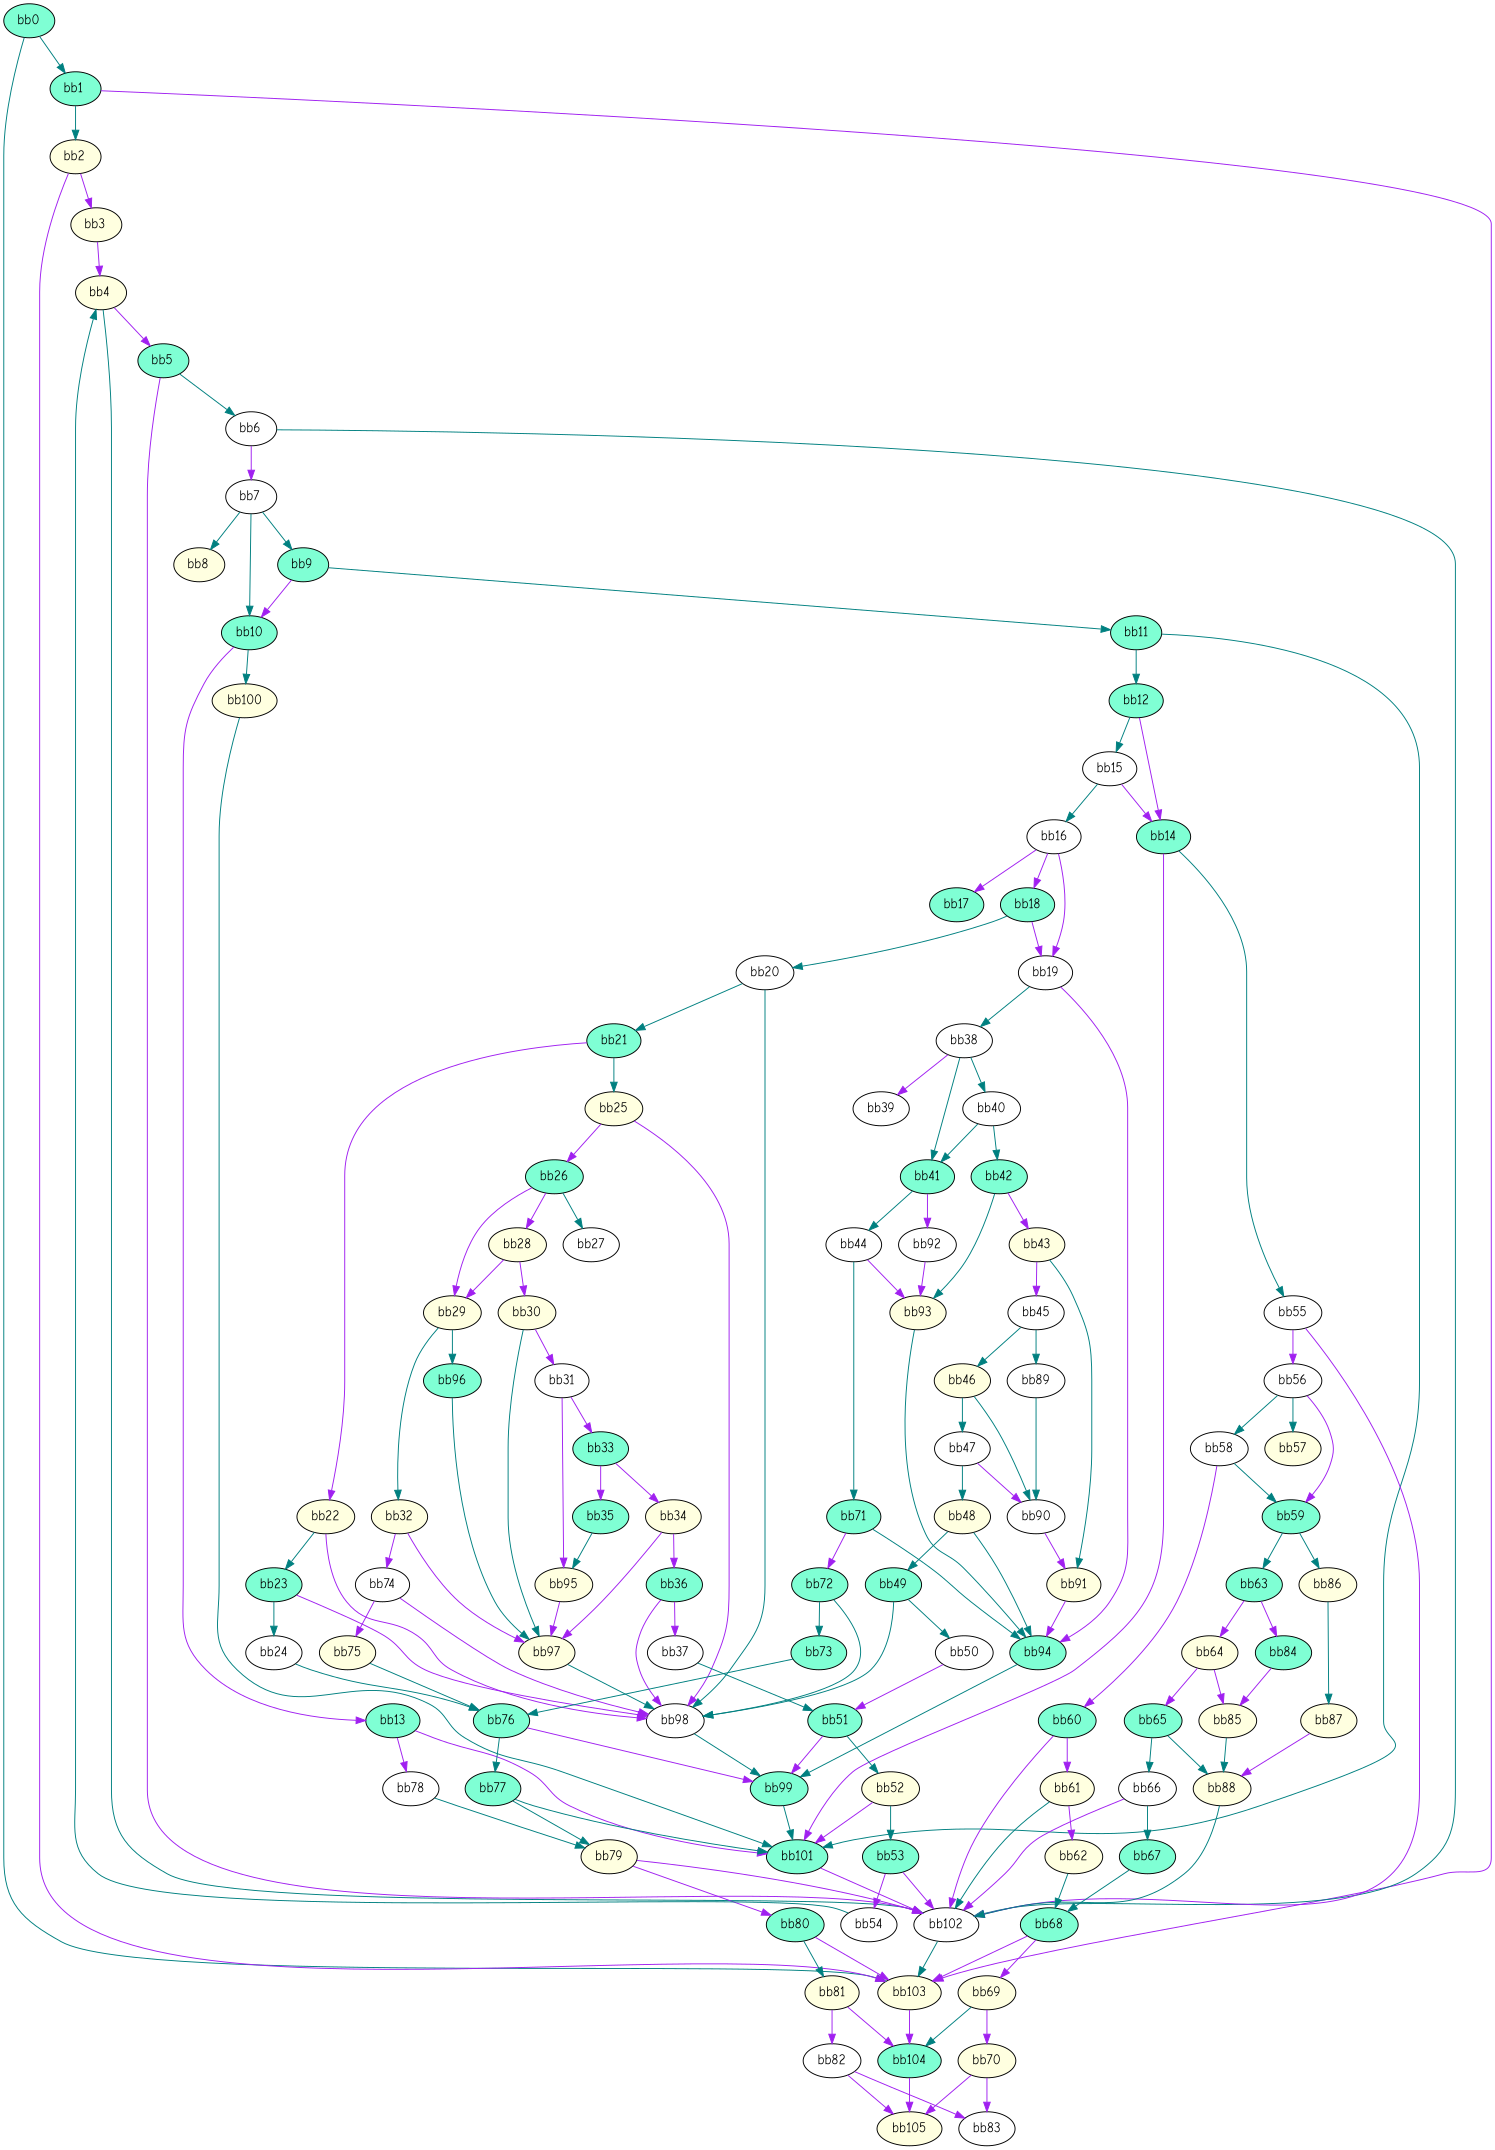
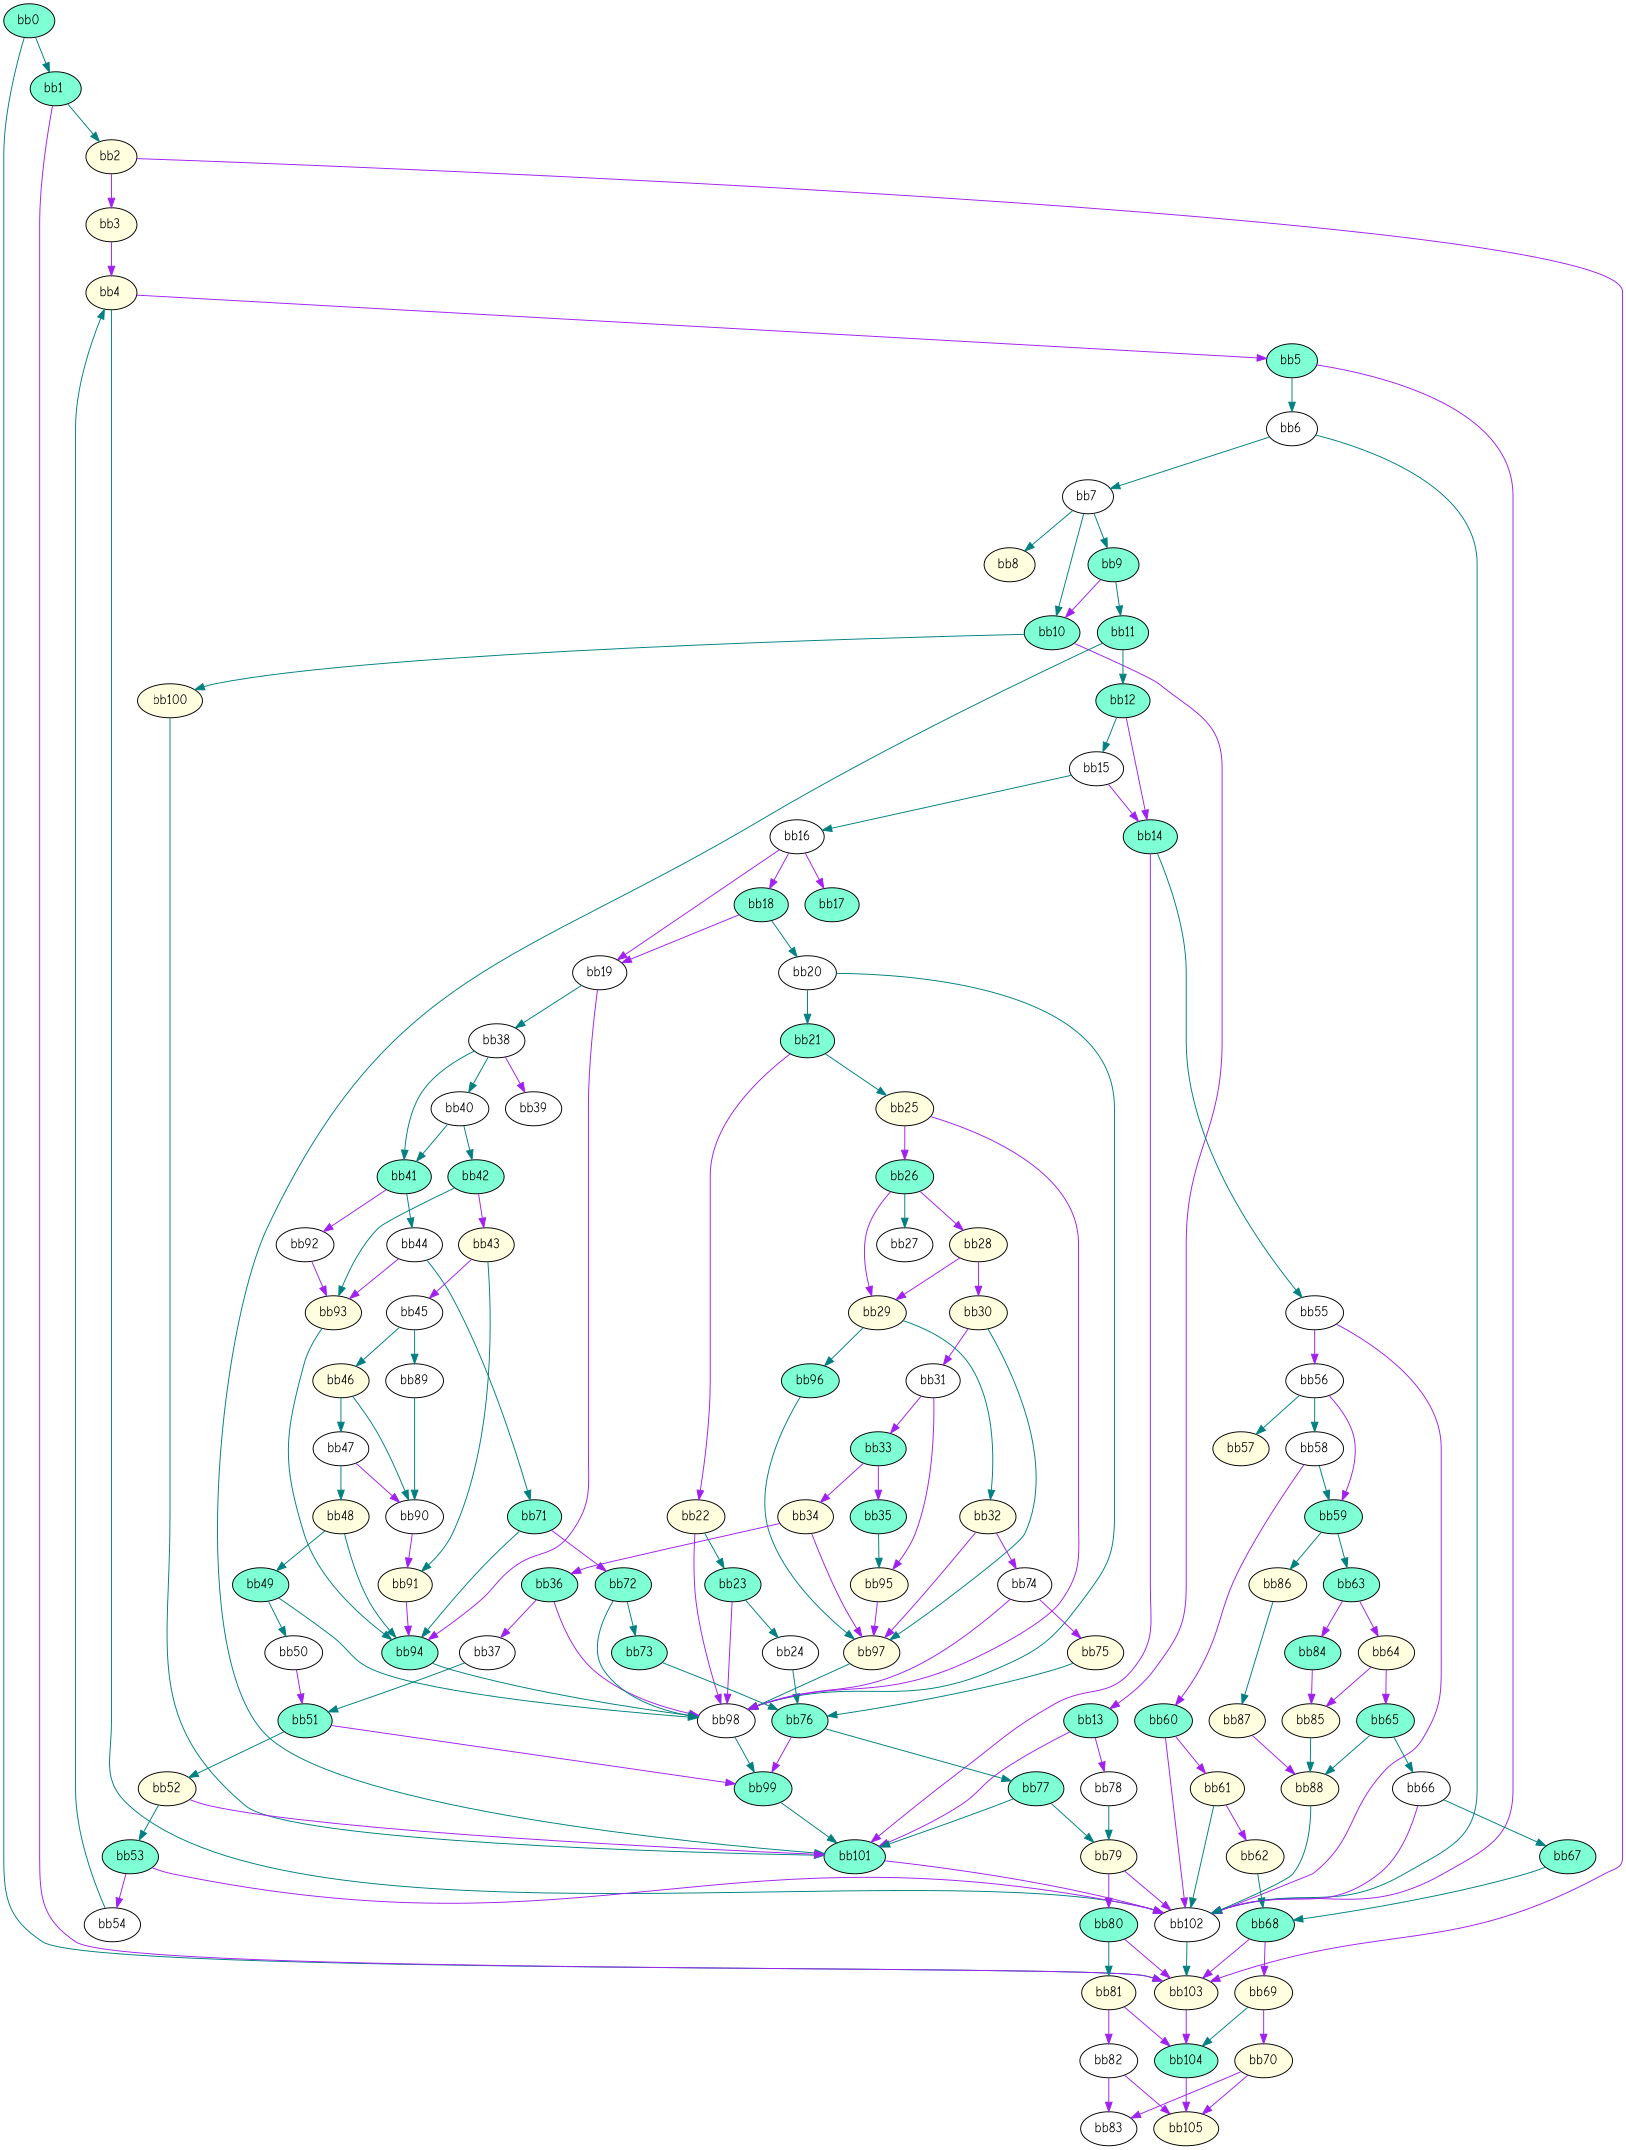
(251, 458) -> (1194, 461)
(913, 1718) -> (560, 1695)
